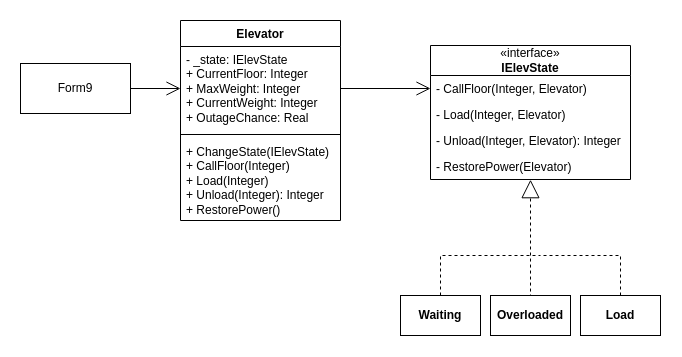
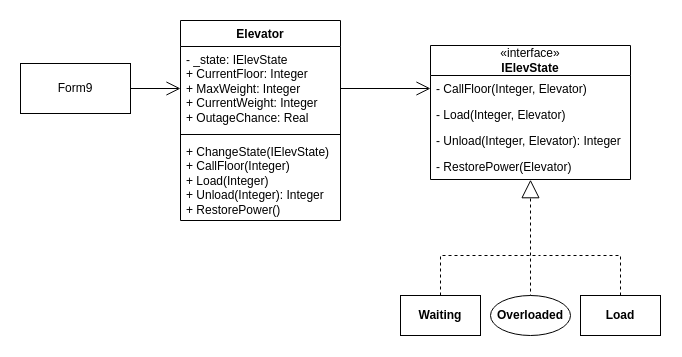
(531, 316) -> (531, 316)
